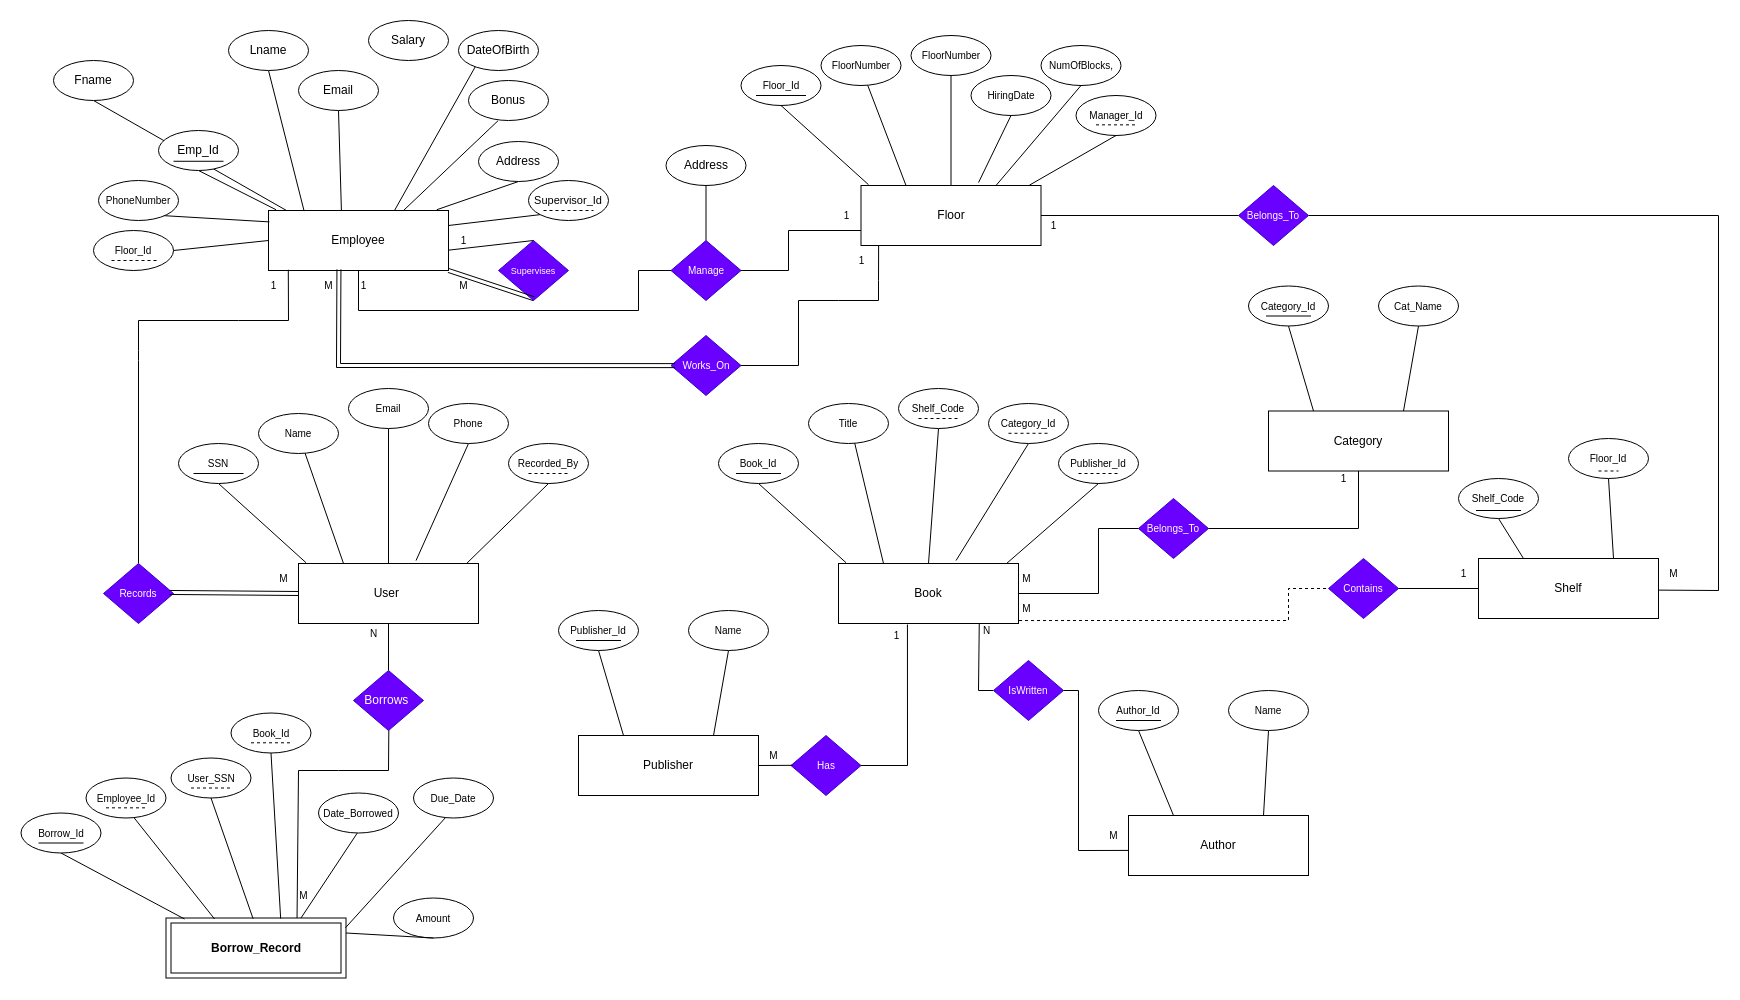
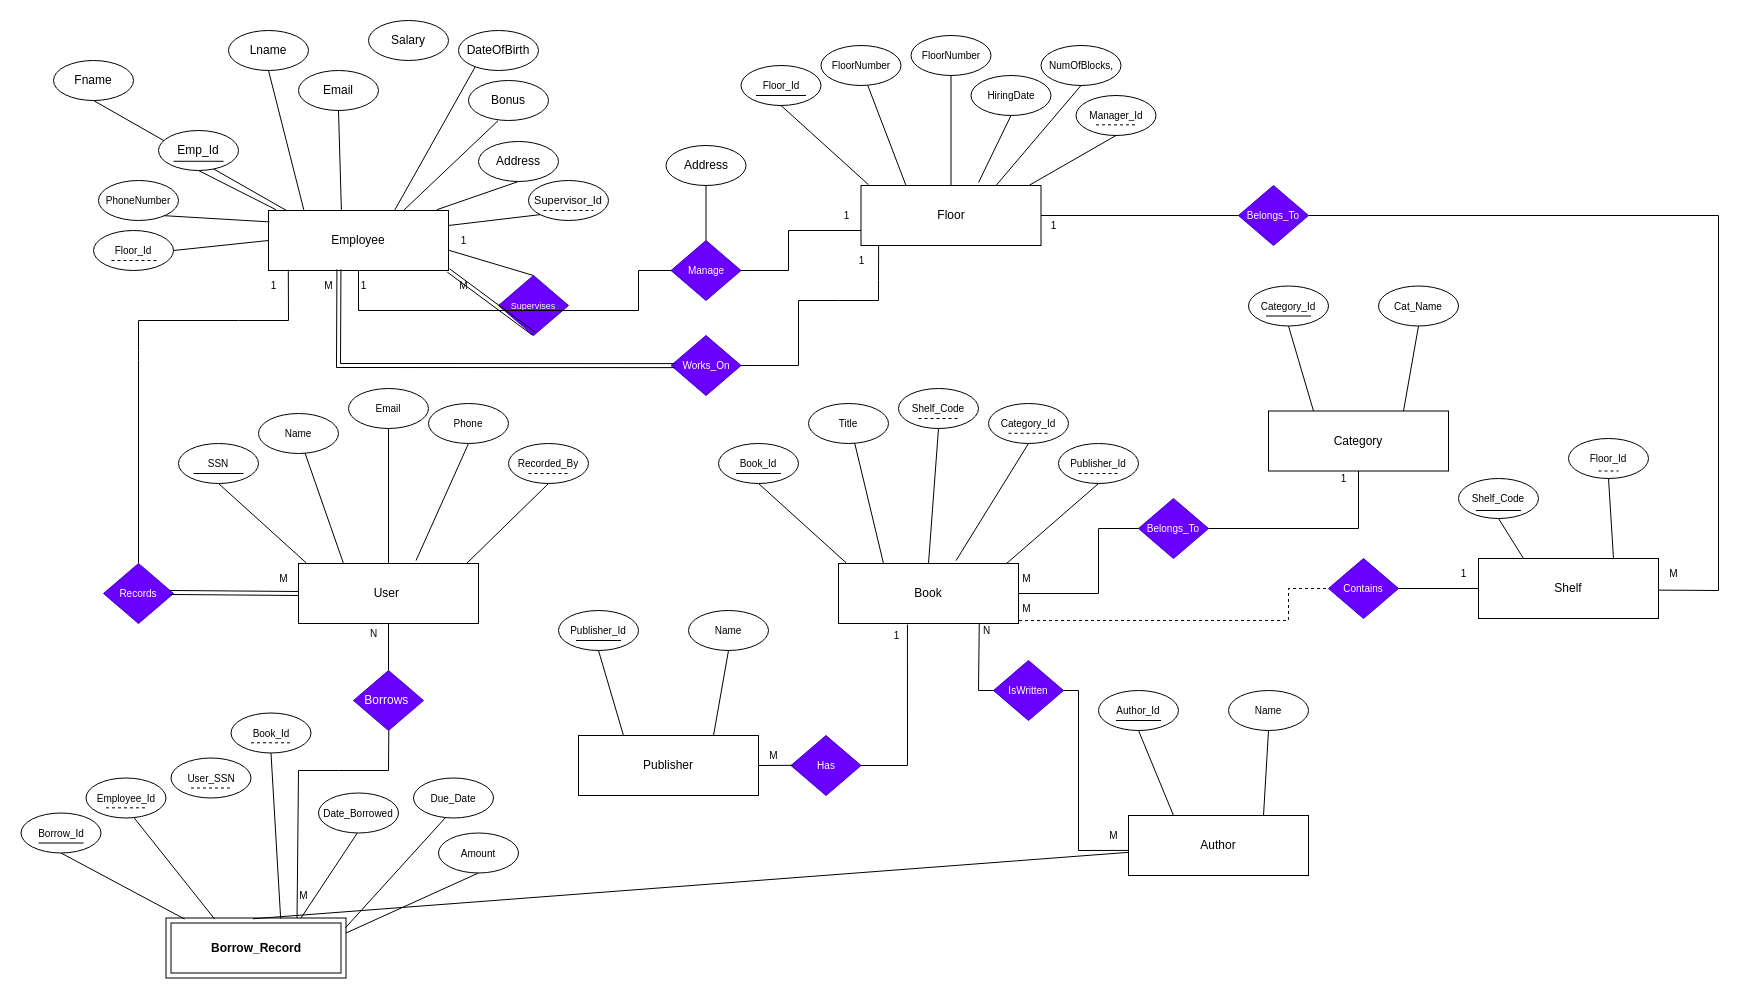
(534, 271) -> (534, 306)
(232, 858) -> (767, 880)
(434, 918) -> (479, 853)
